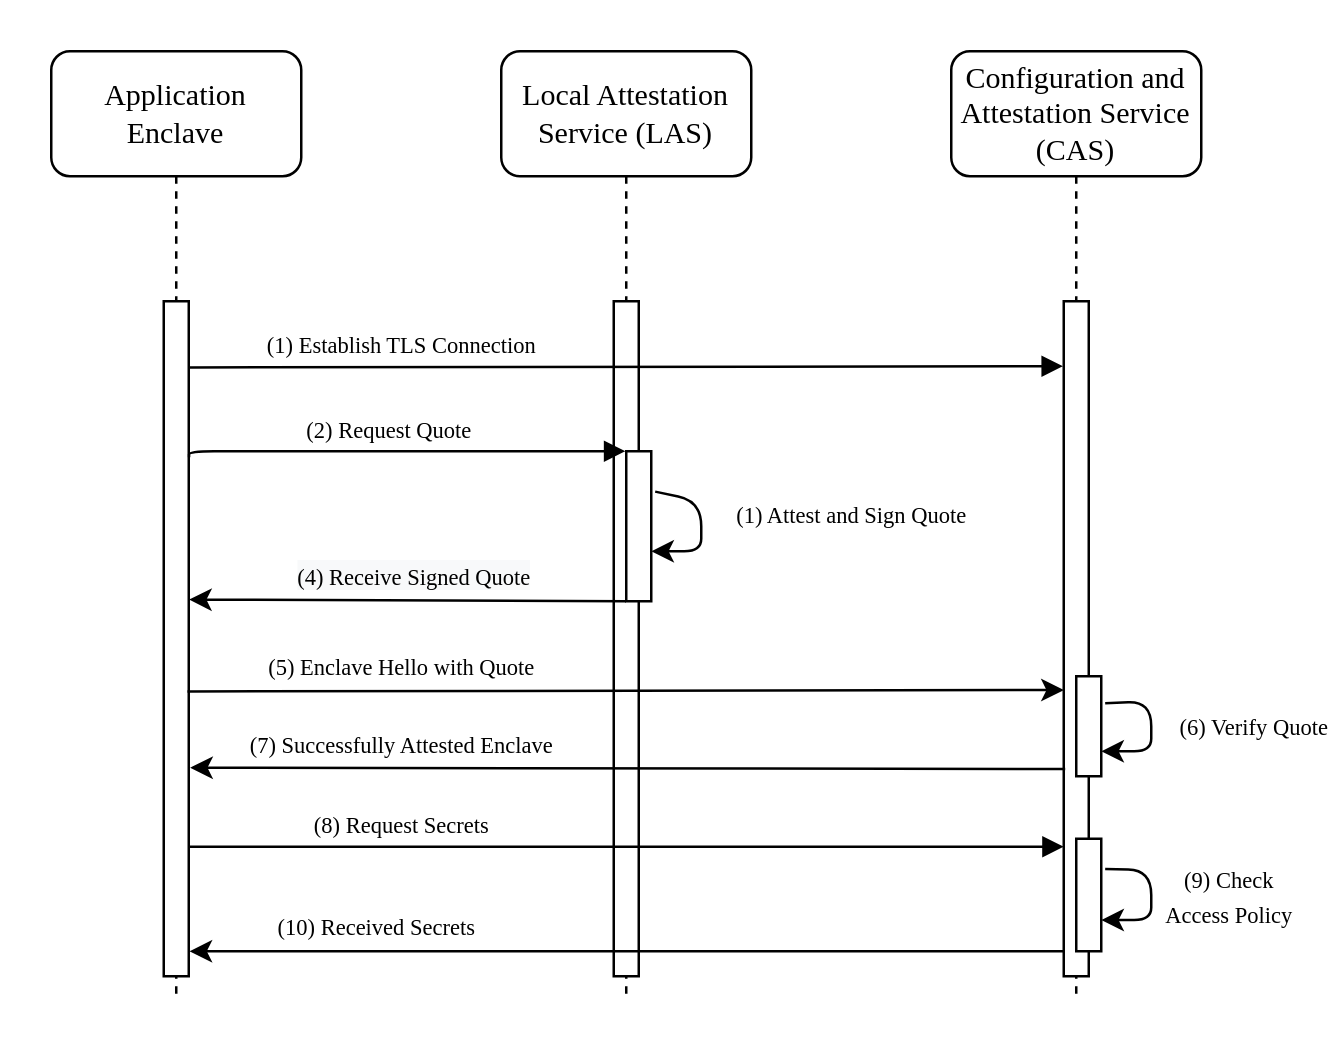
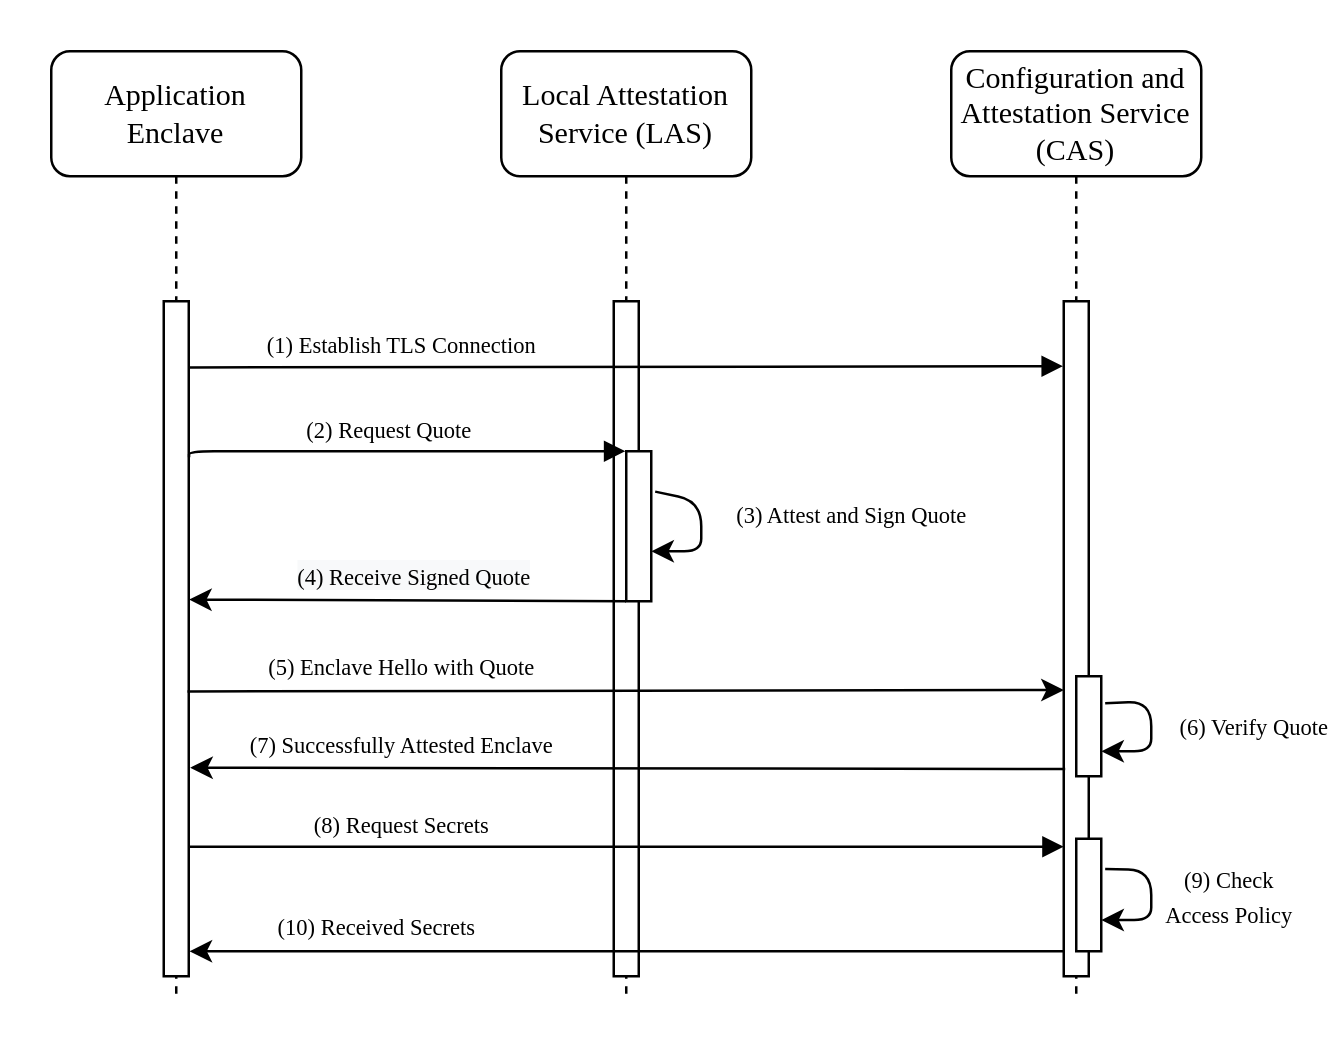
(853, 514) -> (853, 514)
